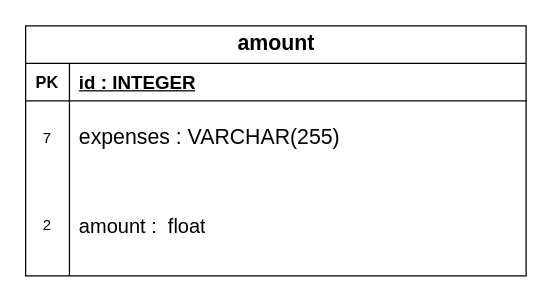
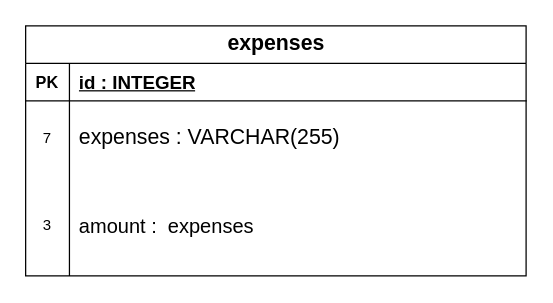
(276, 44) -> (276, 44)
(48, 226) -> (48, 226)
(135, 226) -> (149, 226)
